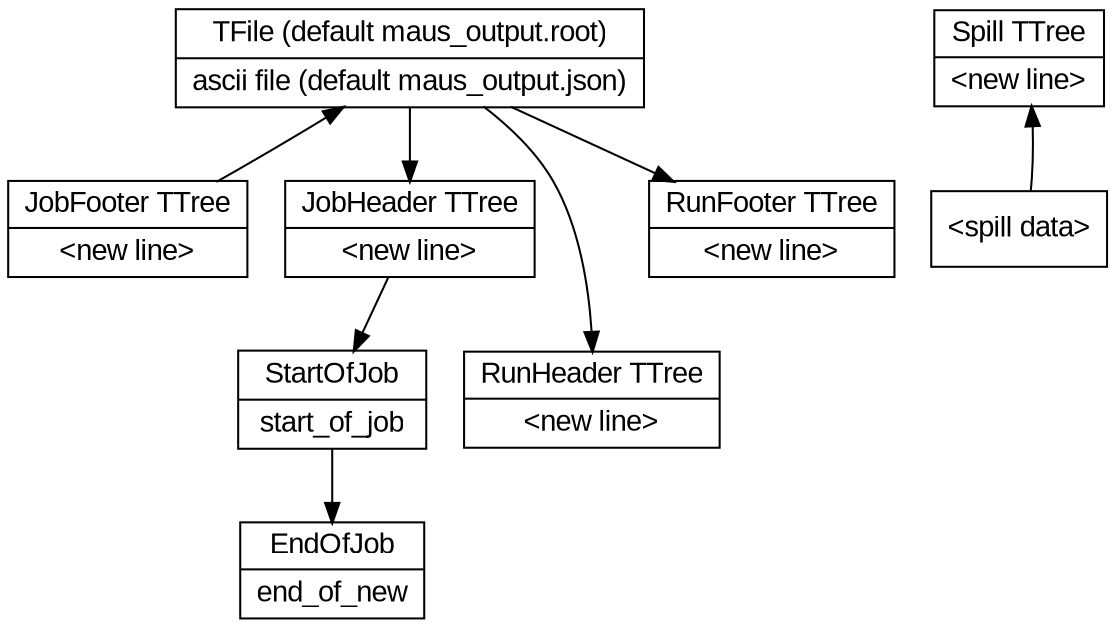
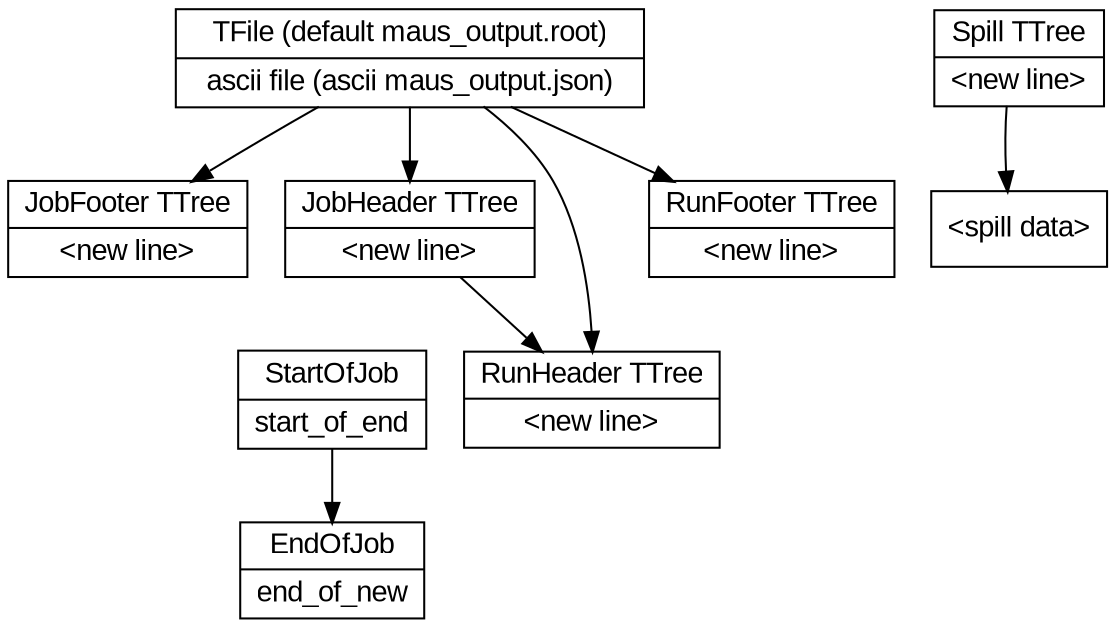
(410, 82) -> (410, 82)
(272, 150) -> (264, 138)
(1033, 159) -> (1005, 138)
(376, 305) -> (493, 307)
(332, 423) -> (332, 423)
